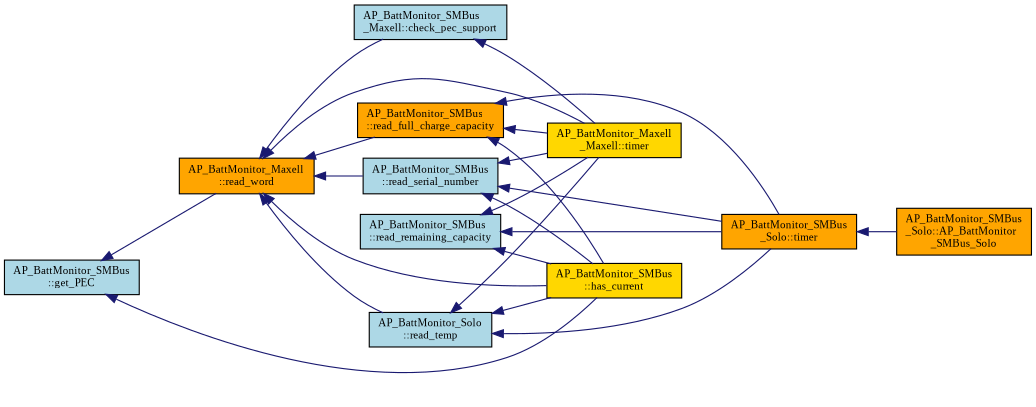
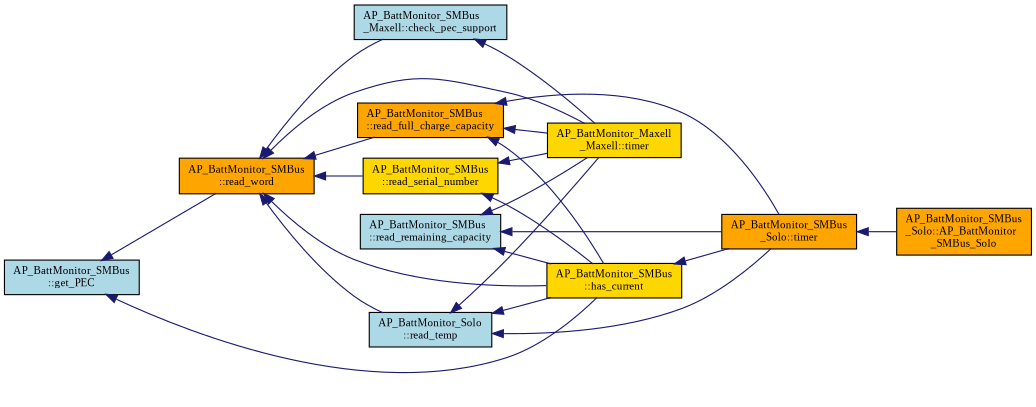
(247, 176) -> (247, 176)
(431, 176) -> (431, 176)
(616, 205) -> (707, 255)
